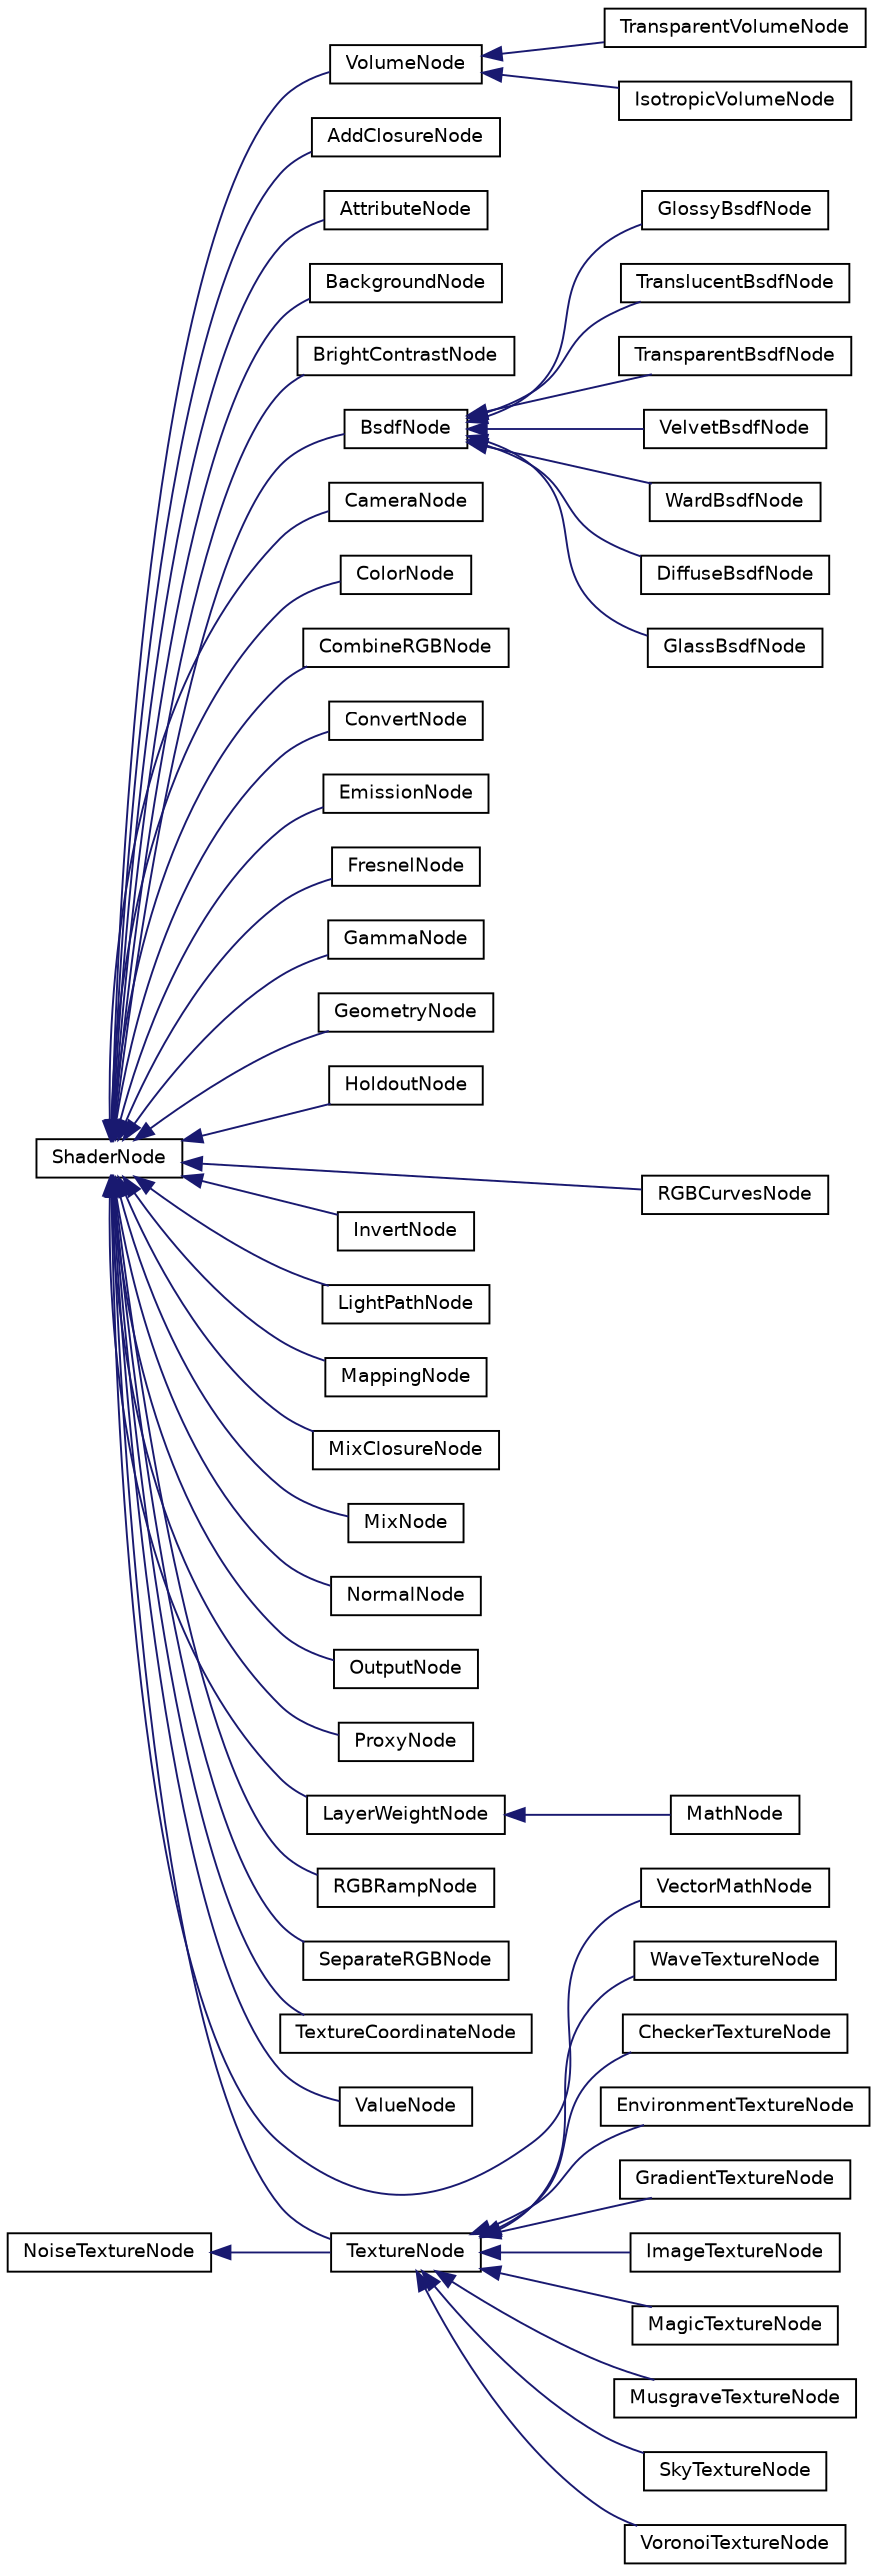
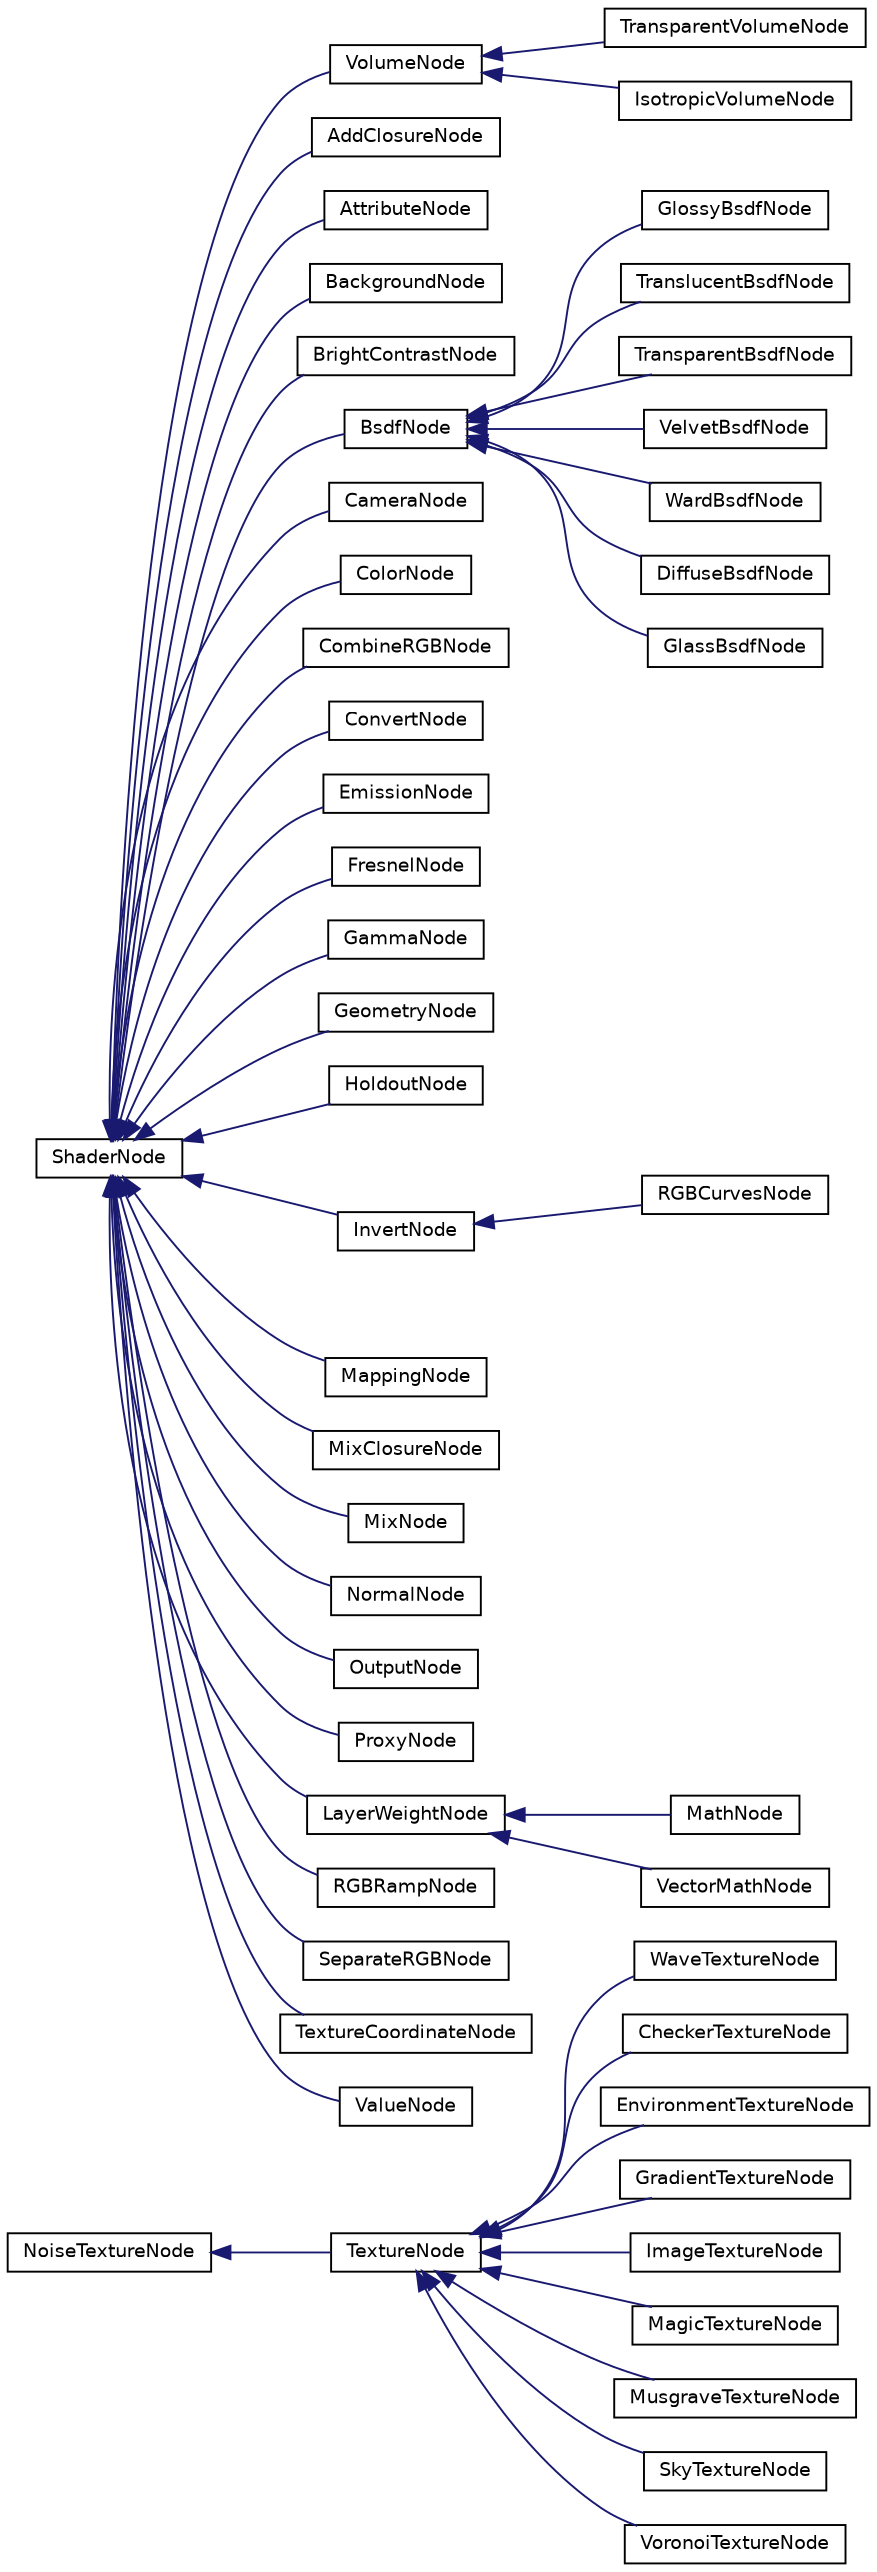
(422, 1177) -> (568, 1213)
(406, 1304) -> none
(154, 1741) -> none
(250, 2101) -> (580, 1854)
